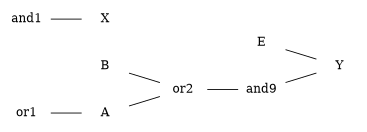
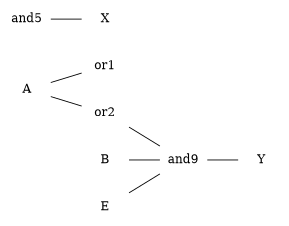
(27, 19) -> (27, 19)
(301, 54) -> (144, 183)
(144, 78) -> (144, 160)
(66, 113) -> (66, 78)
